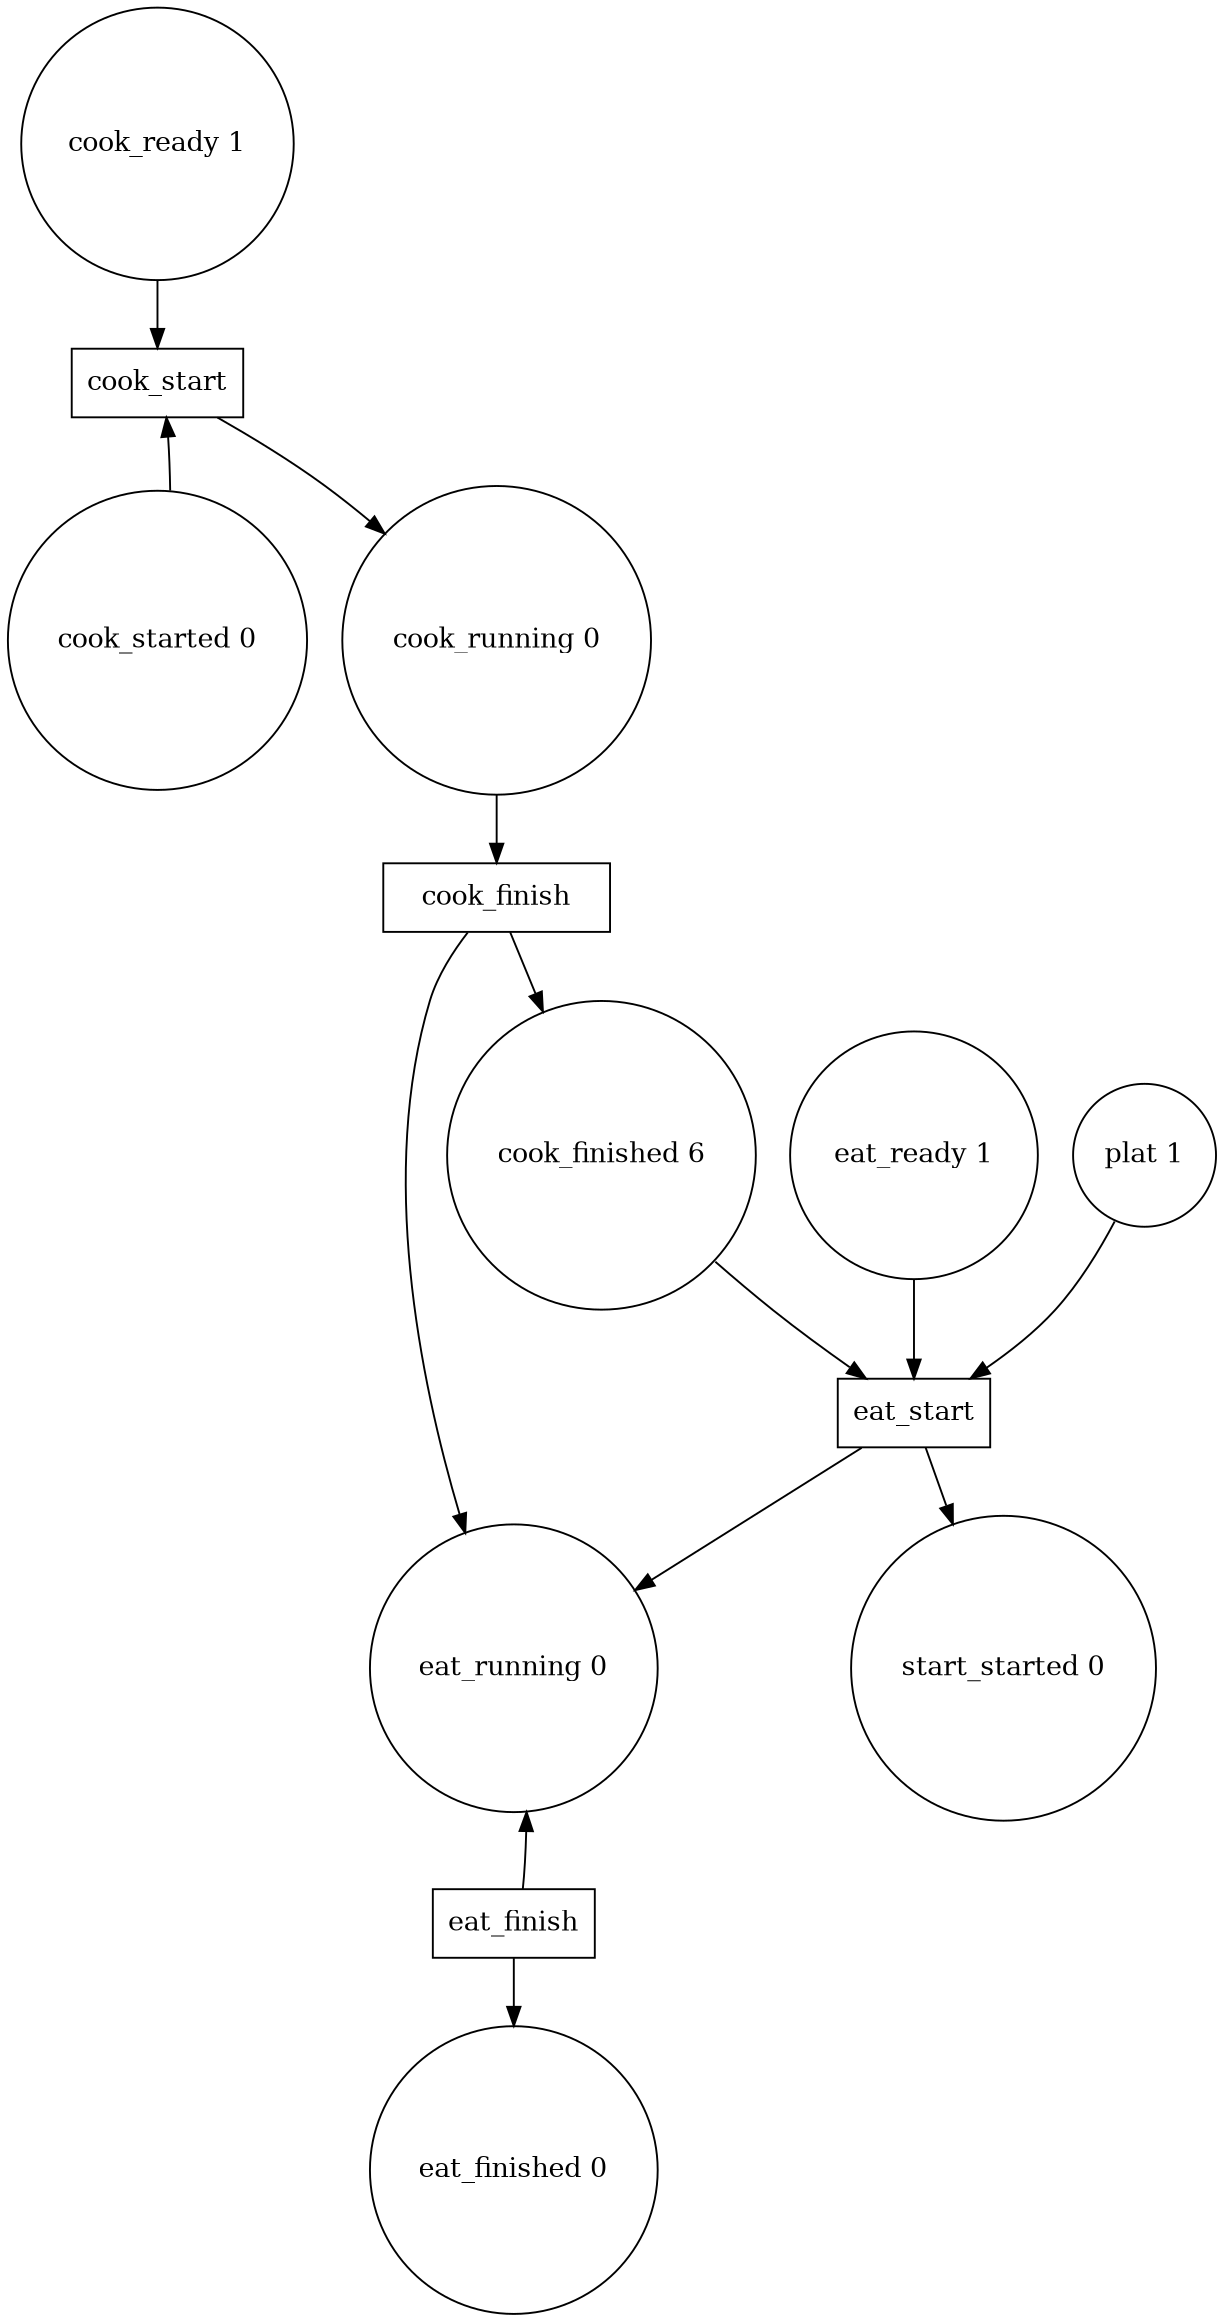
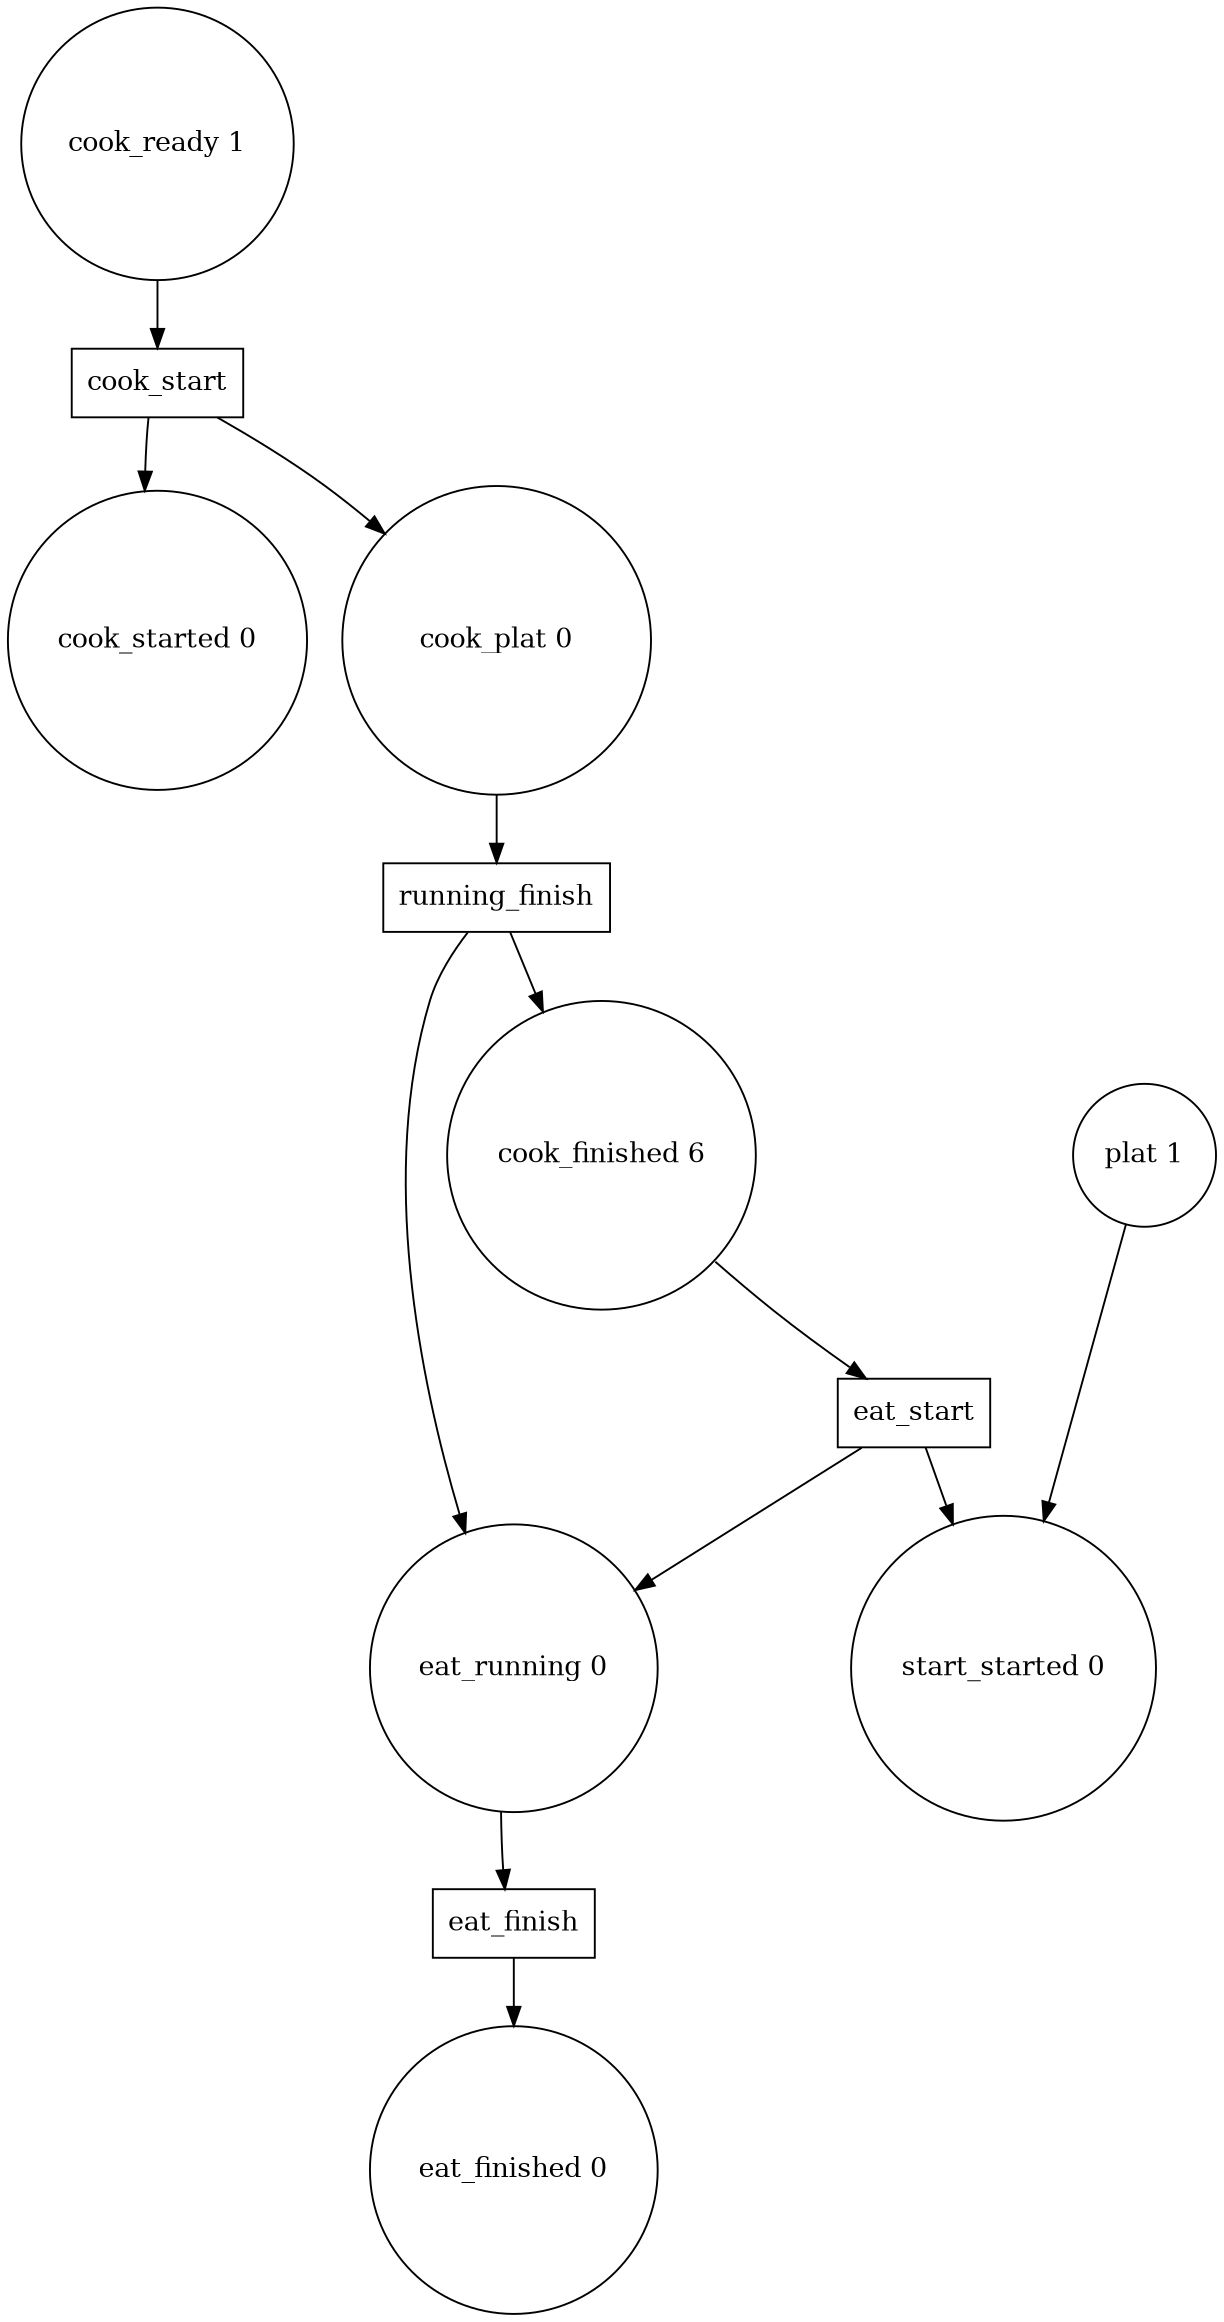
(169, 464) -> (146, 444)
(497, 640) -> (497, 640)
(497, 898) -> (497, 898)
(914, 1155) -> none
(1061, 1304) -> (1087, 1364)
(525, 1860) -> (502, 1841)
